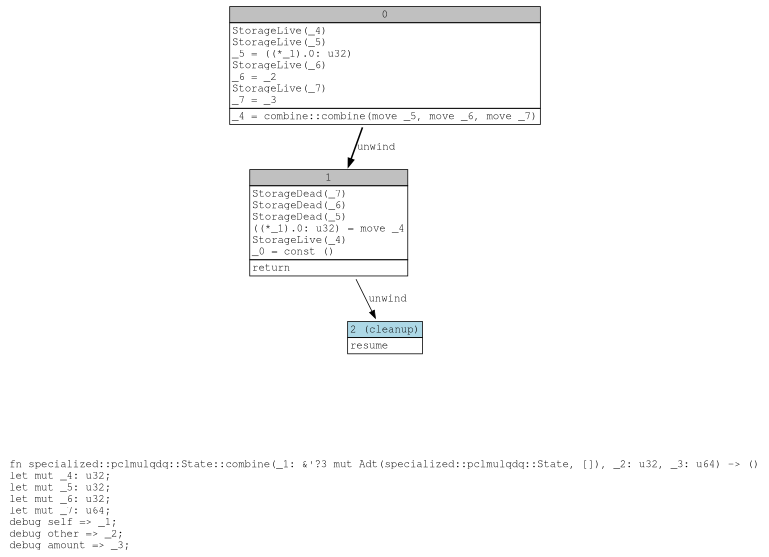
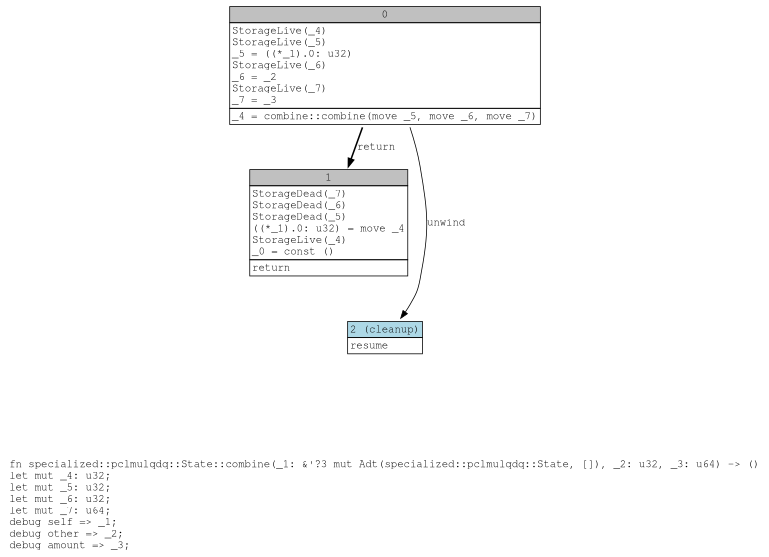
(376, 147) -> (376, 147)
(364, 295) -> (427, 221)
